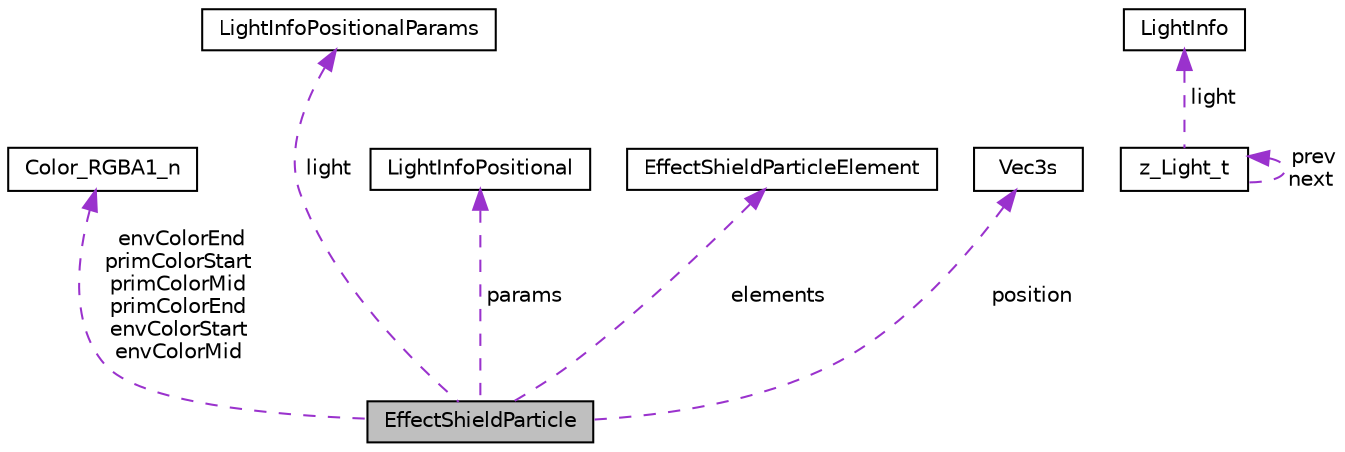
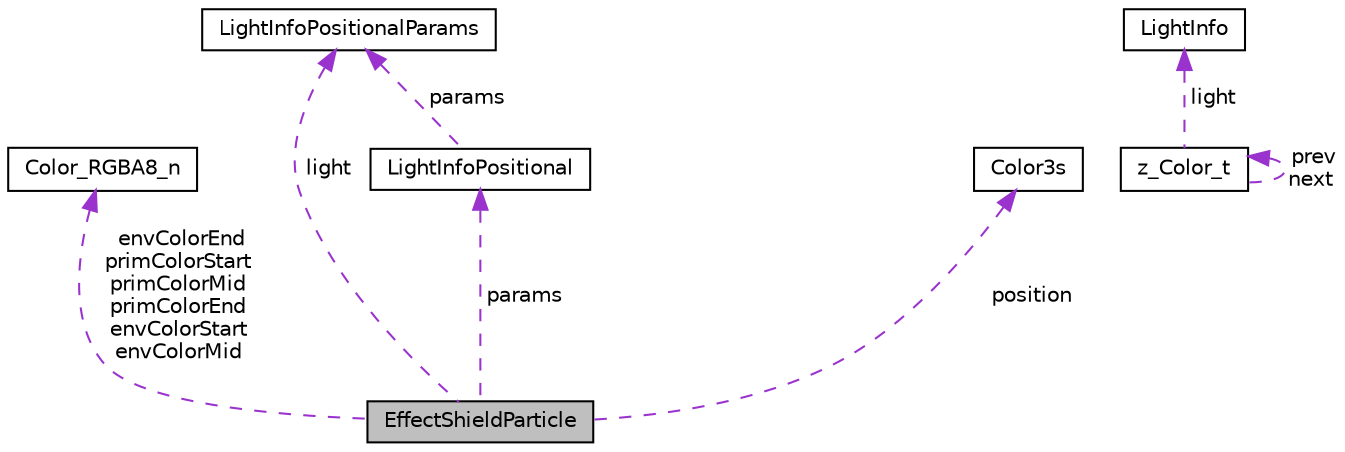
none -> (422, 107)
(103, 169) -> (103, 169)
(782, 169) -> none
(1028, 169) -> (1028, 169)
(1184, 169) -> (1184, 169)
